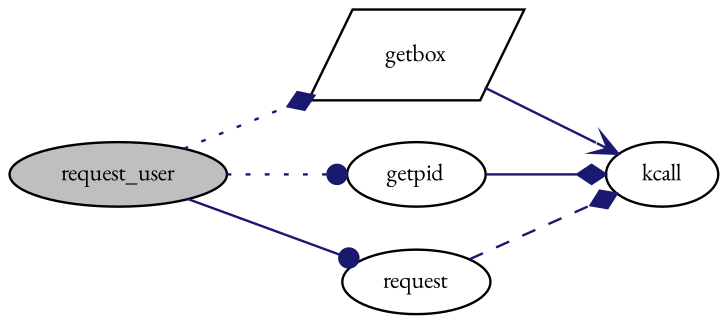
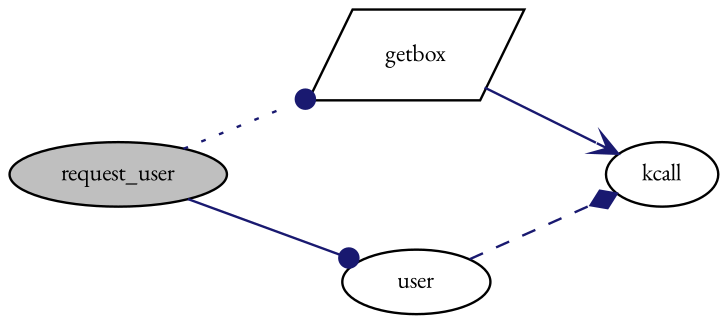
(235, 128) -> (235, 128)
(416, 174) -> none
(416, 282) -> (416, 282)
